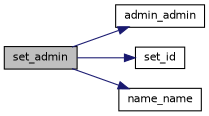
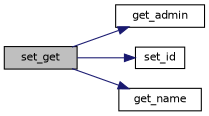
(160, 16) -> (160, 16)
(41, 58) -> (41, 58)
(160, 100) -> (160, 100)
